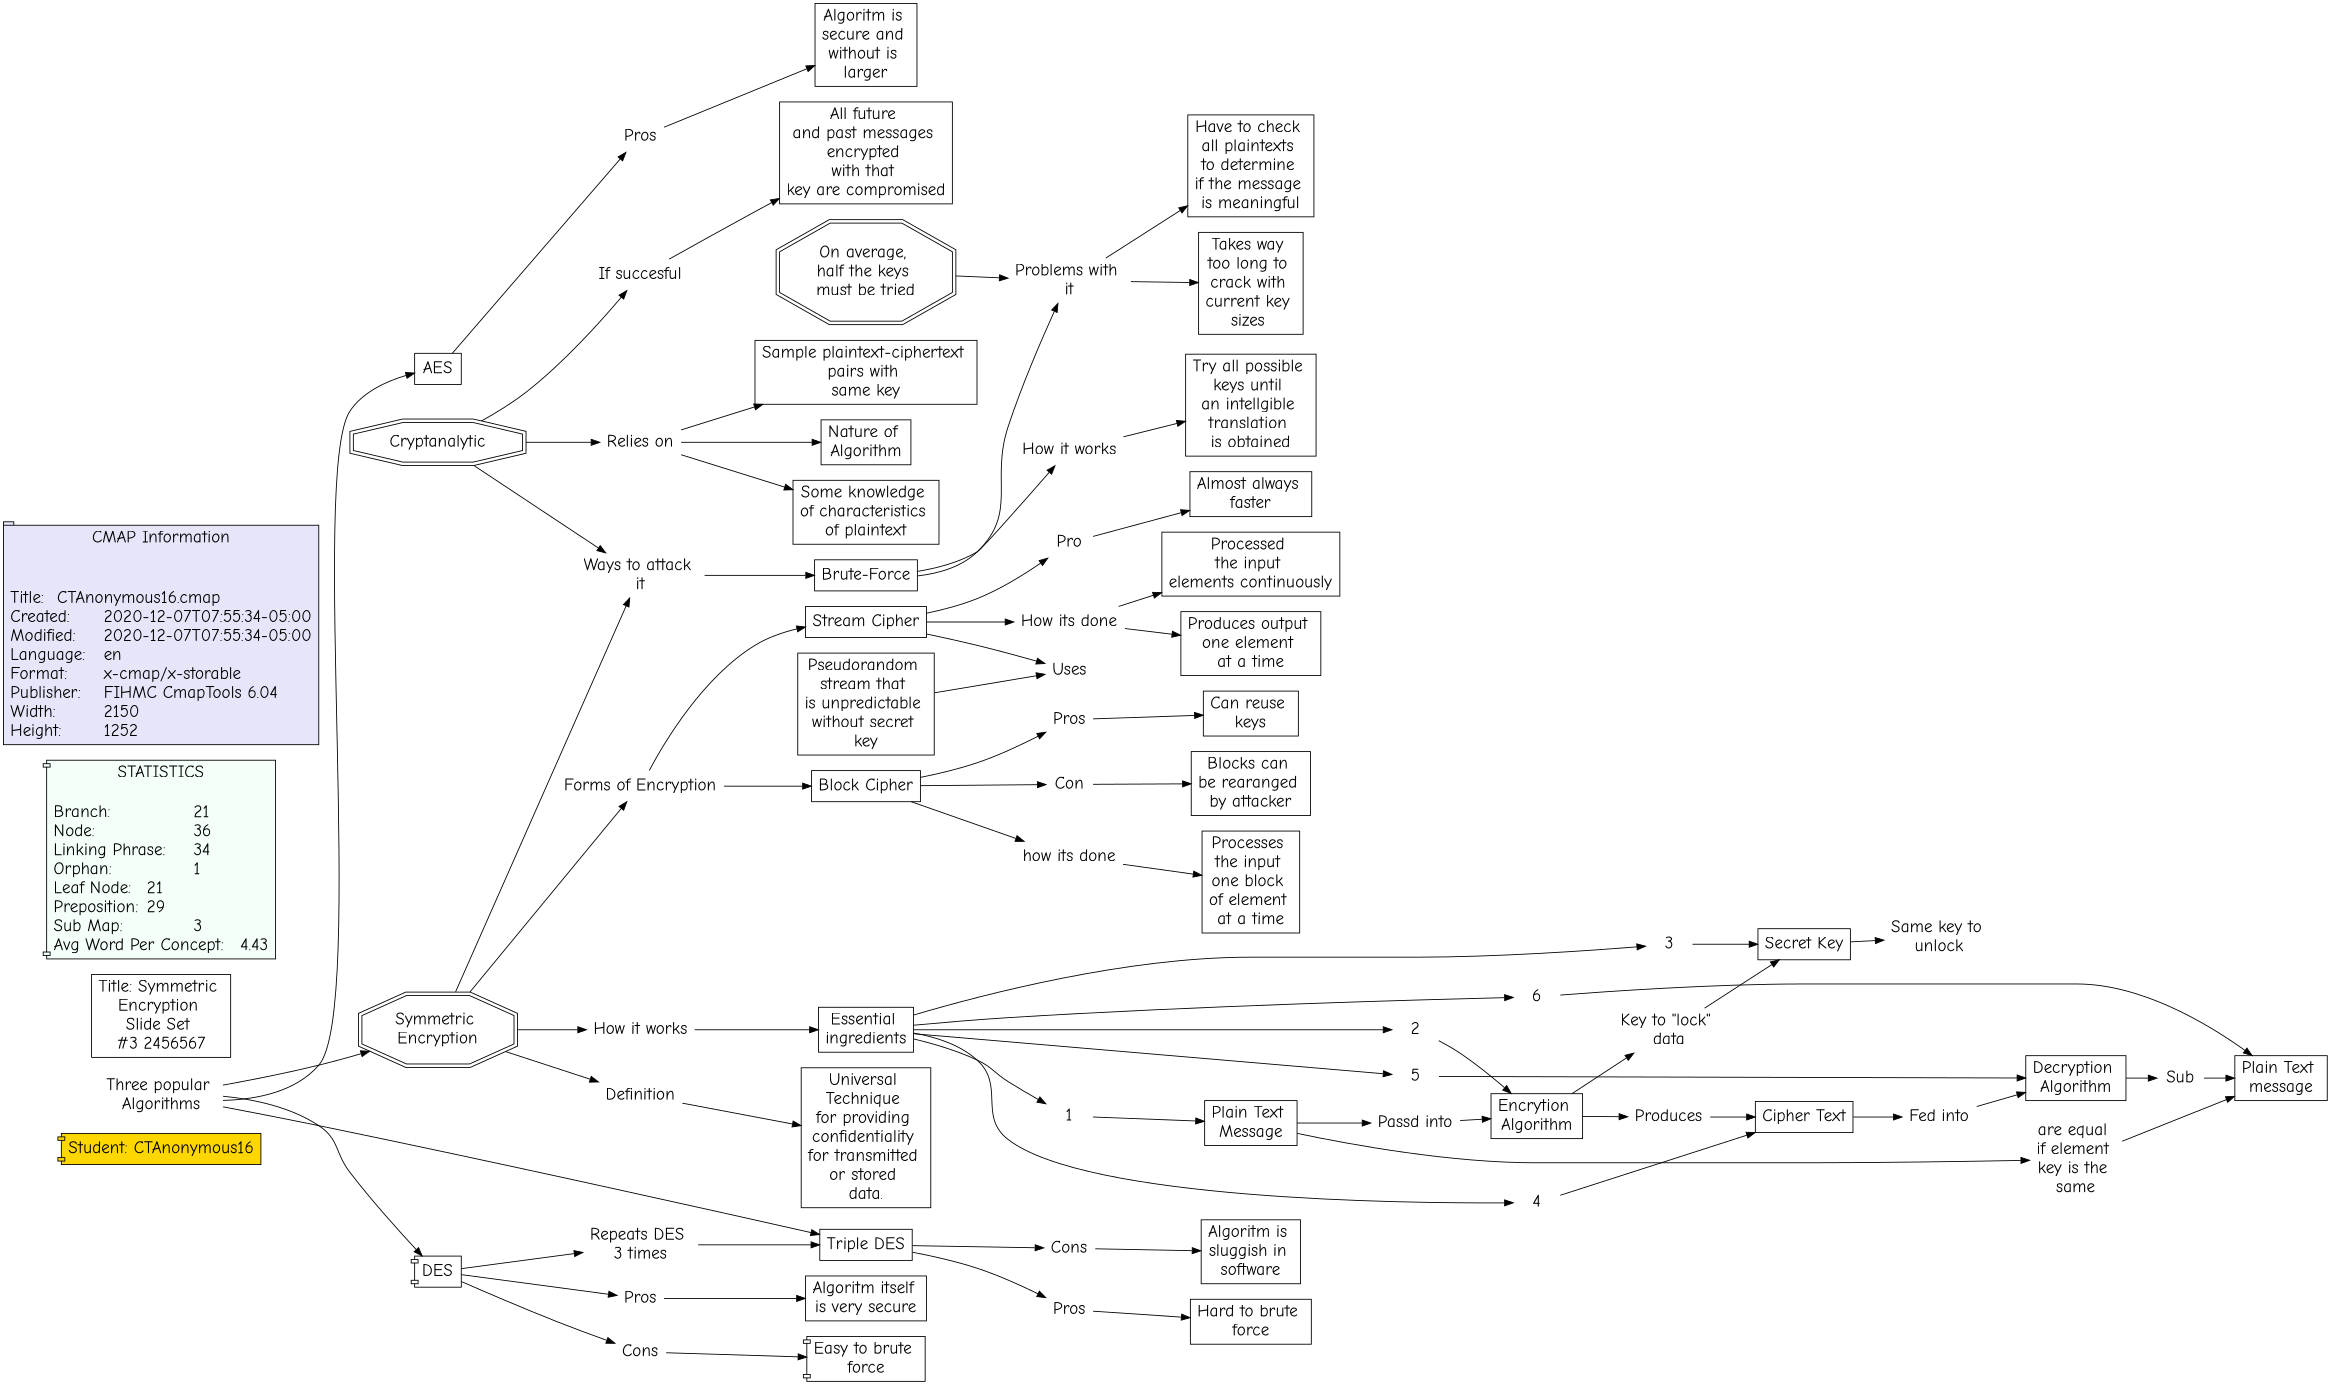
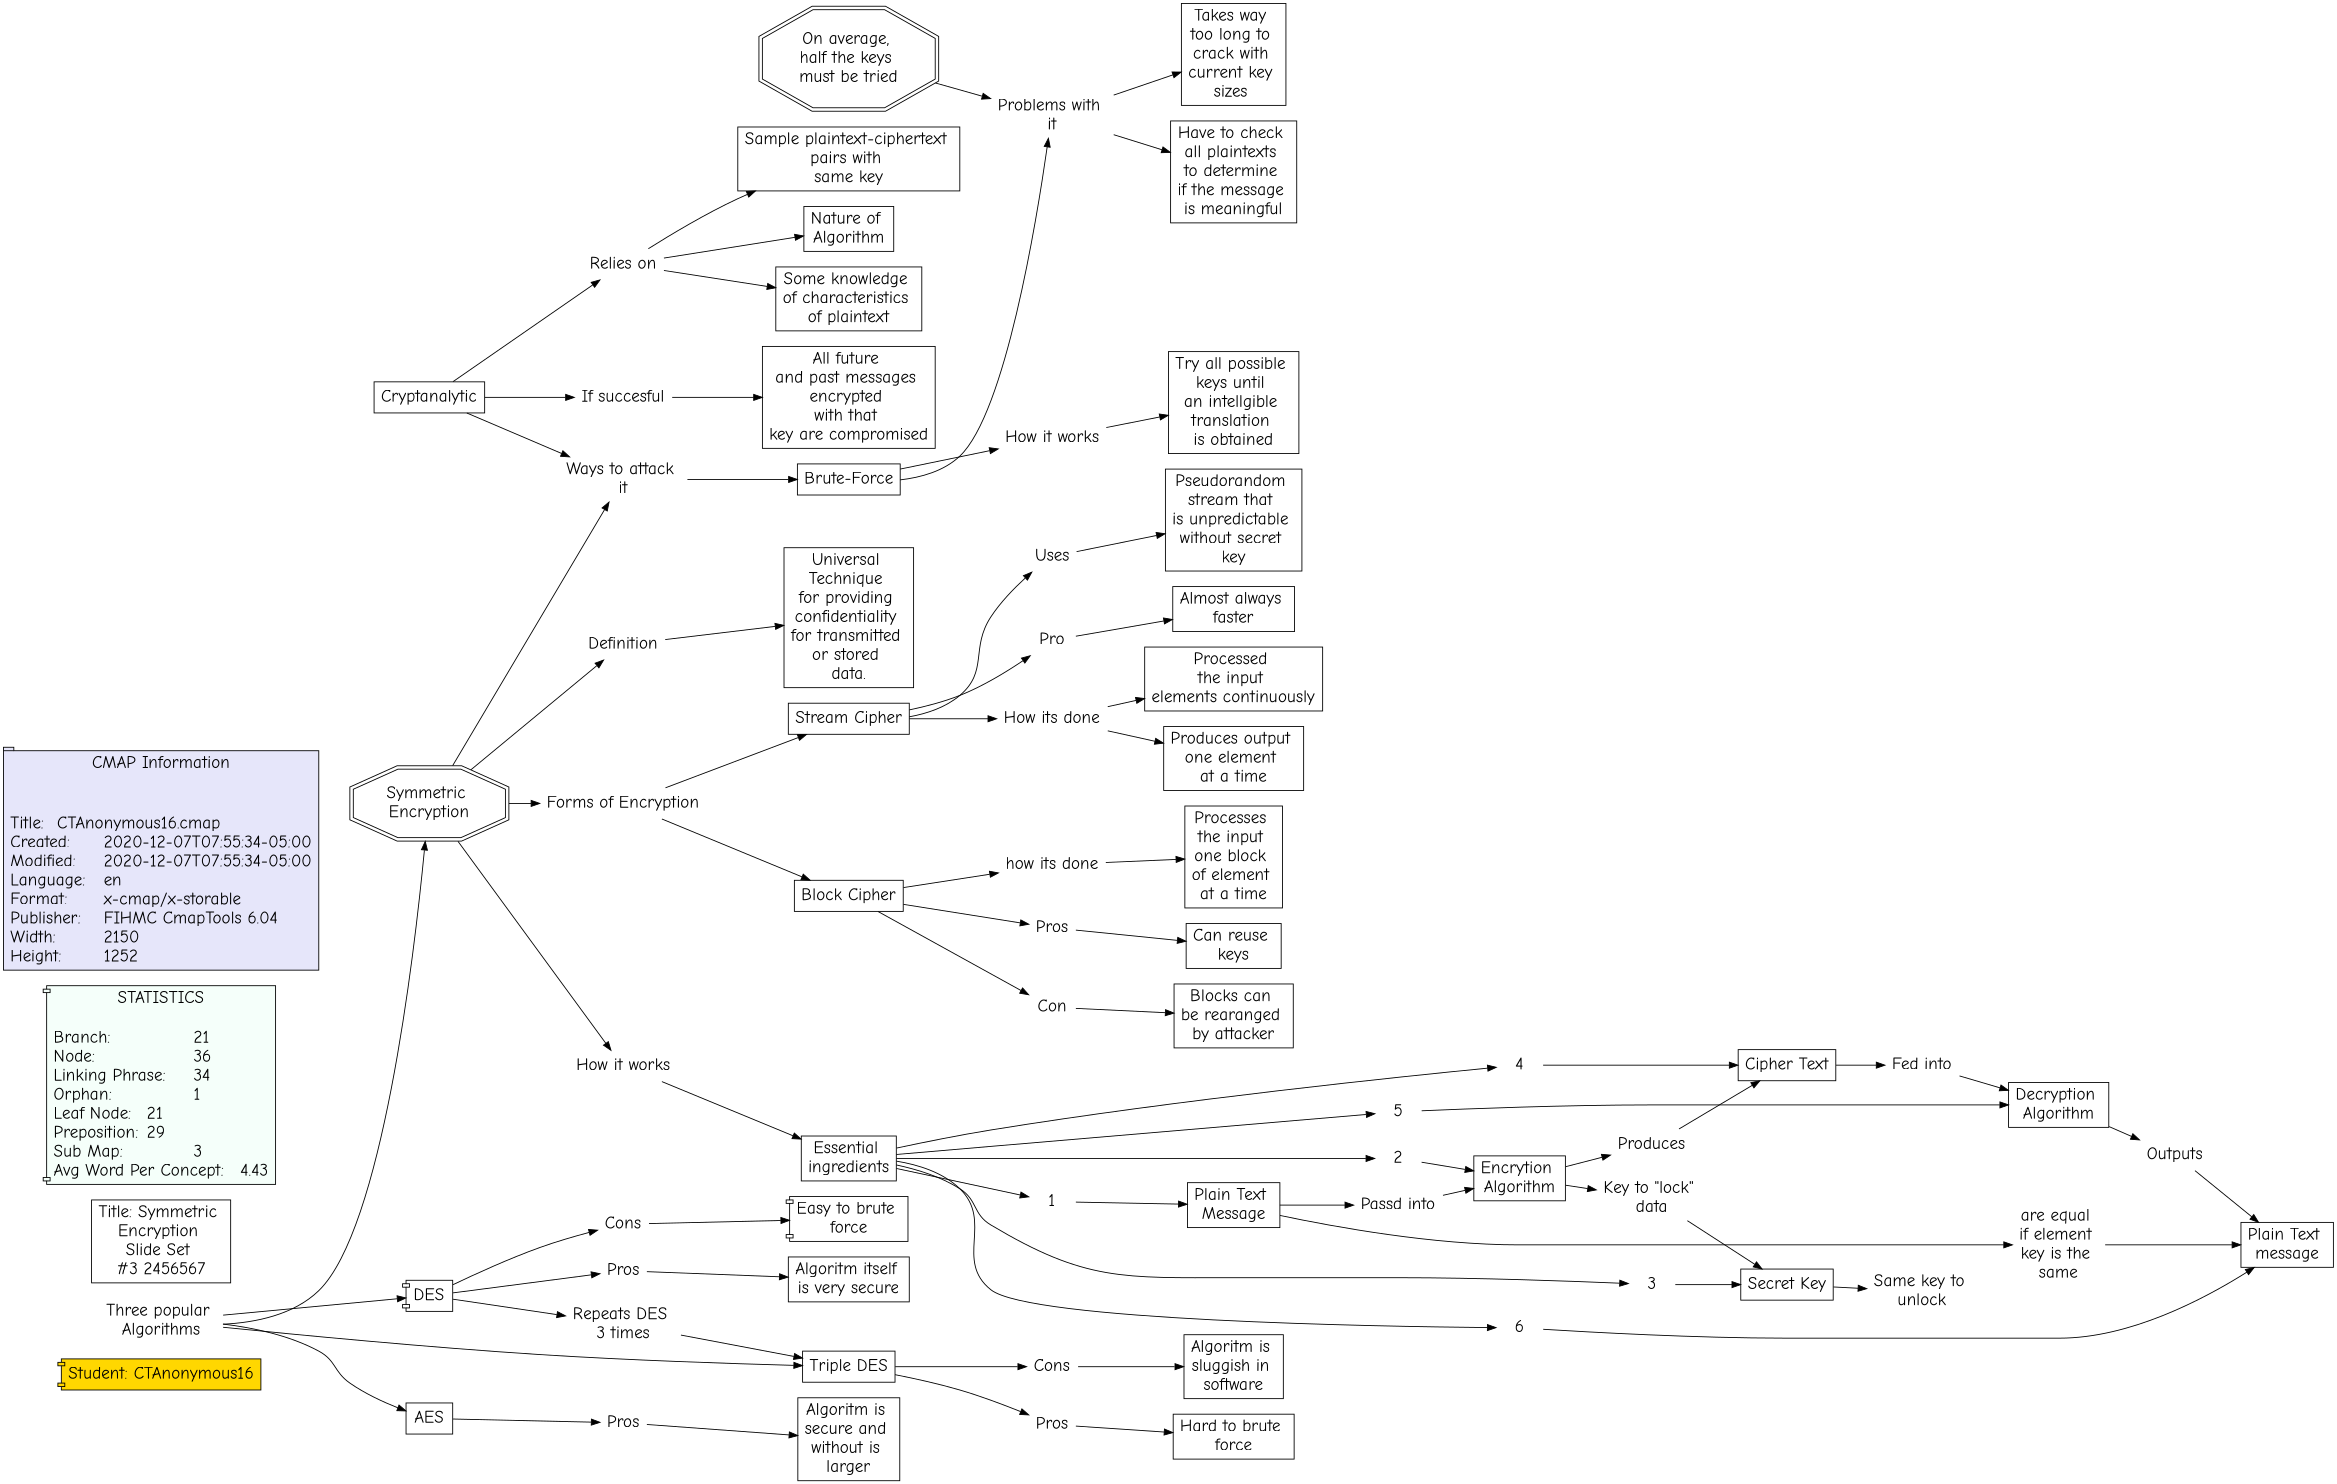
(438, 442) -> (429, 397)
(985, 684) -> (1117, 543)
(2180, 1078) -> (2175, 1155)
